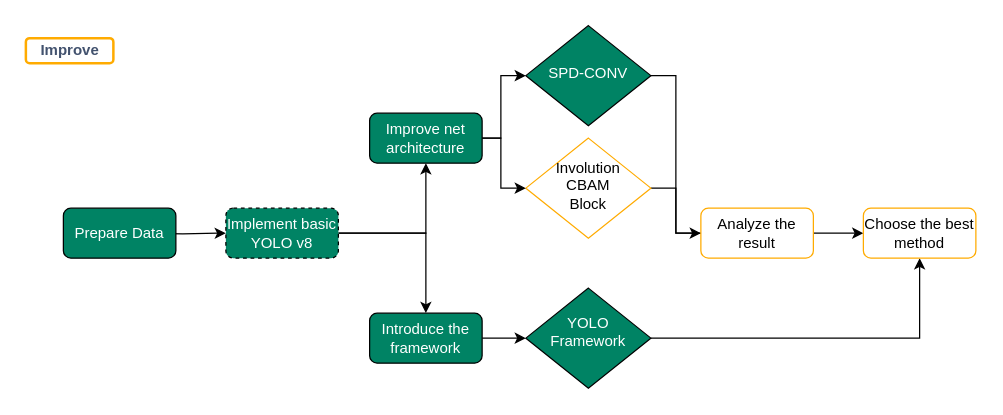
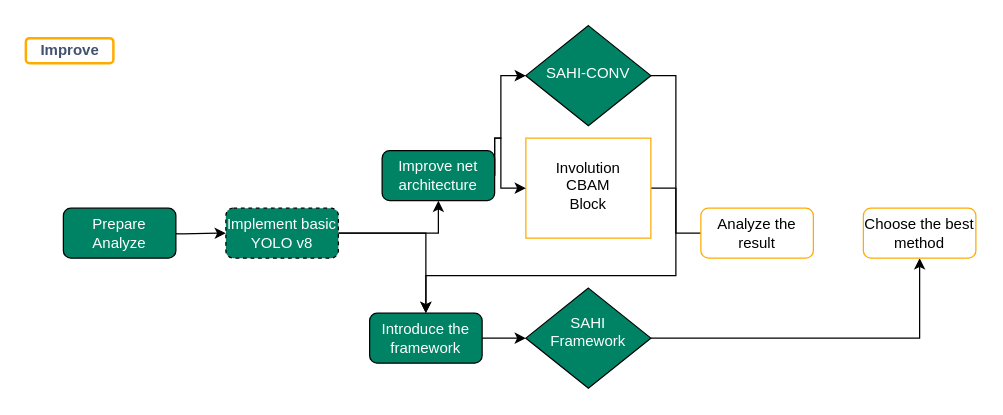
(588, 73) -> (588, 73)
(426, 138) -> (438, 176)
(588, 188) -> (588, 188)
(652, 188) -> (572, 276)
(119, 233) -> (119, 233)
(834, 233) -> none
(588, 315) -> (588, 315)
